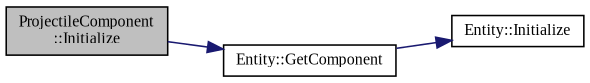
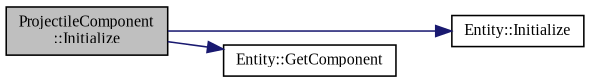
(416, 45) -> (302, 31)
